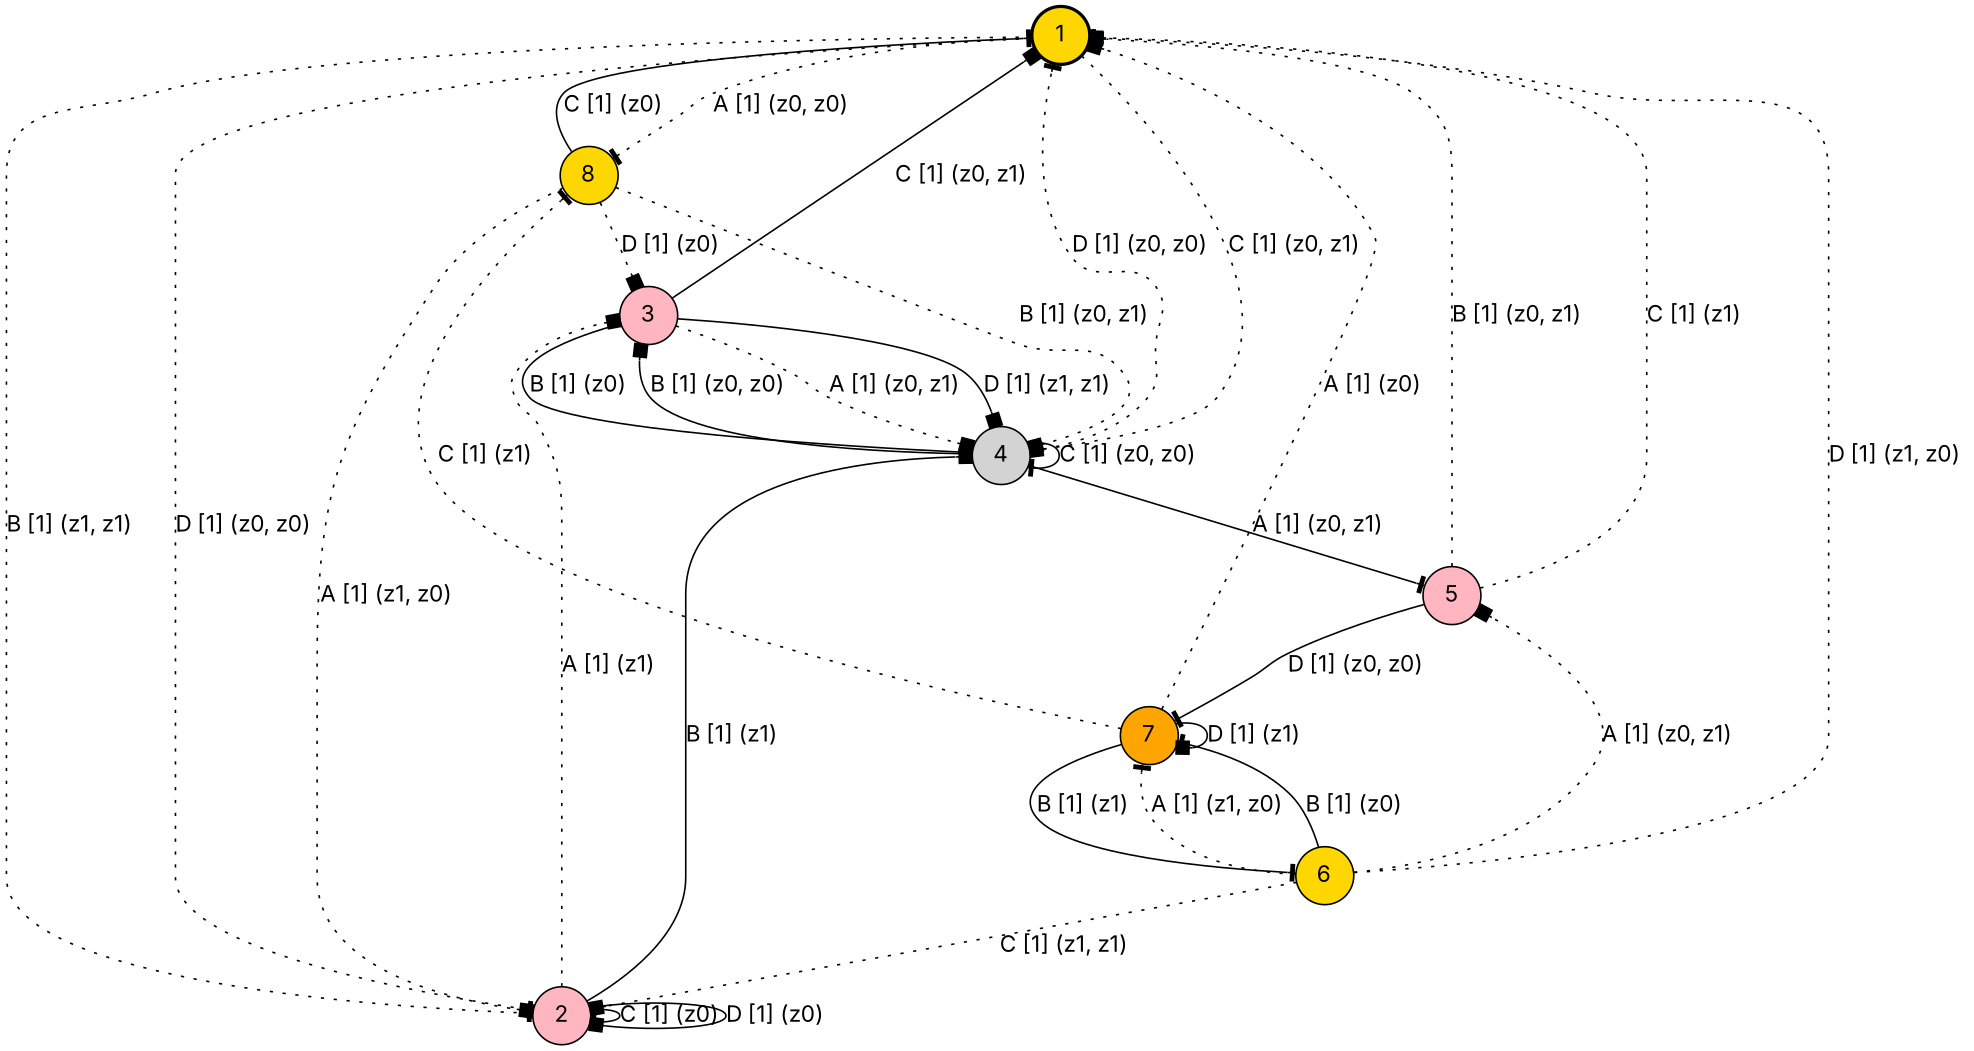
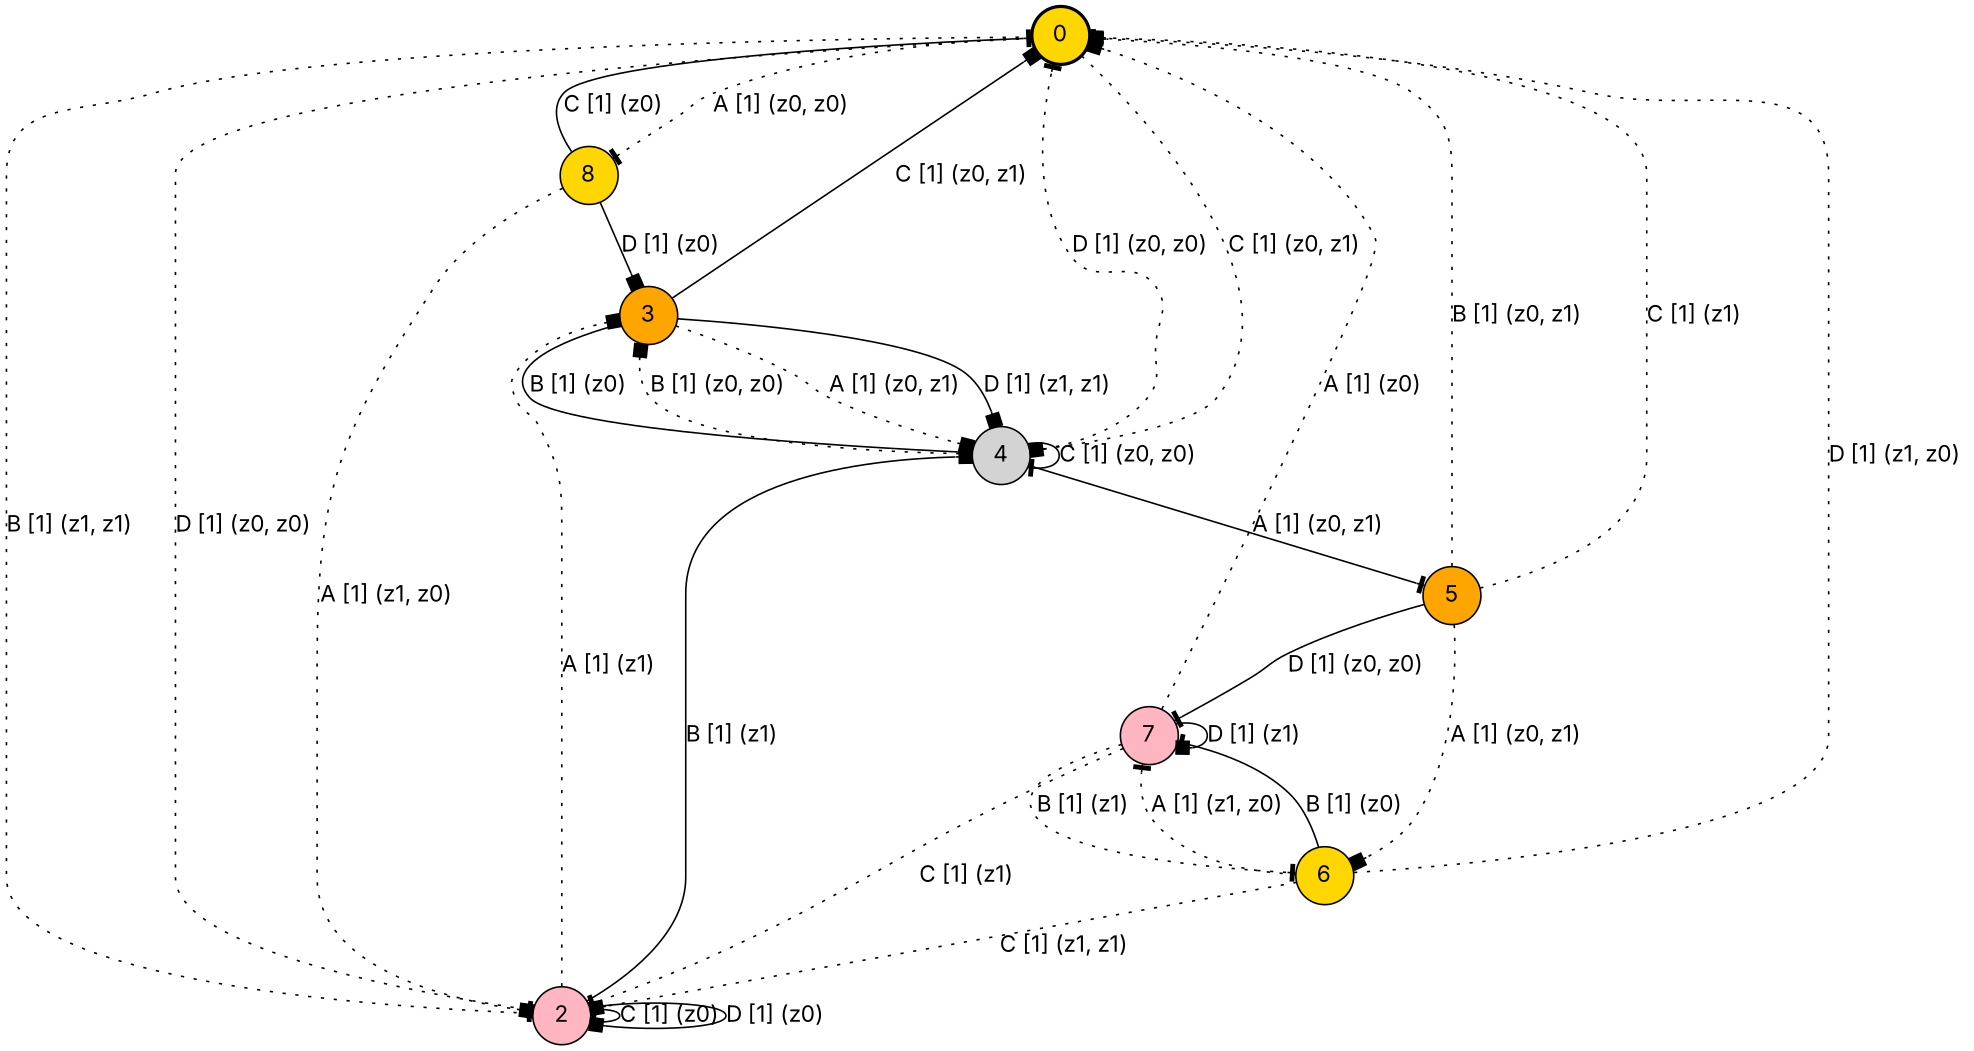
(1061, 35) -> (1061, 35)
(616, 238) -> (616, 238)
(927, 309) -> none
(649, 316) -> (649, 316)
(697, 423) -> (697, 423)
(606, 587) -> (862, 880)
(1452, 596) -> (1452, 596)
(1149, 736) -> (1149, 736)
(1570, 792) -> (1442, 755)
(1094, 846) -> (1094, 846)
